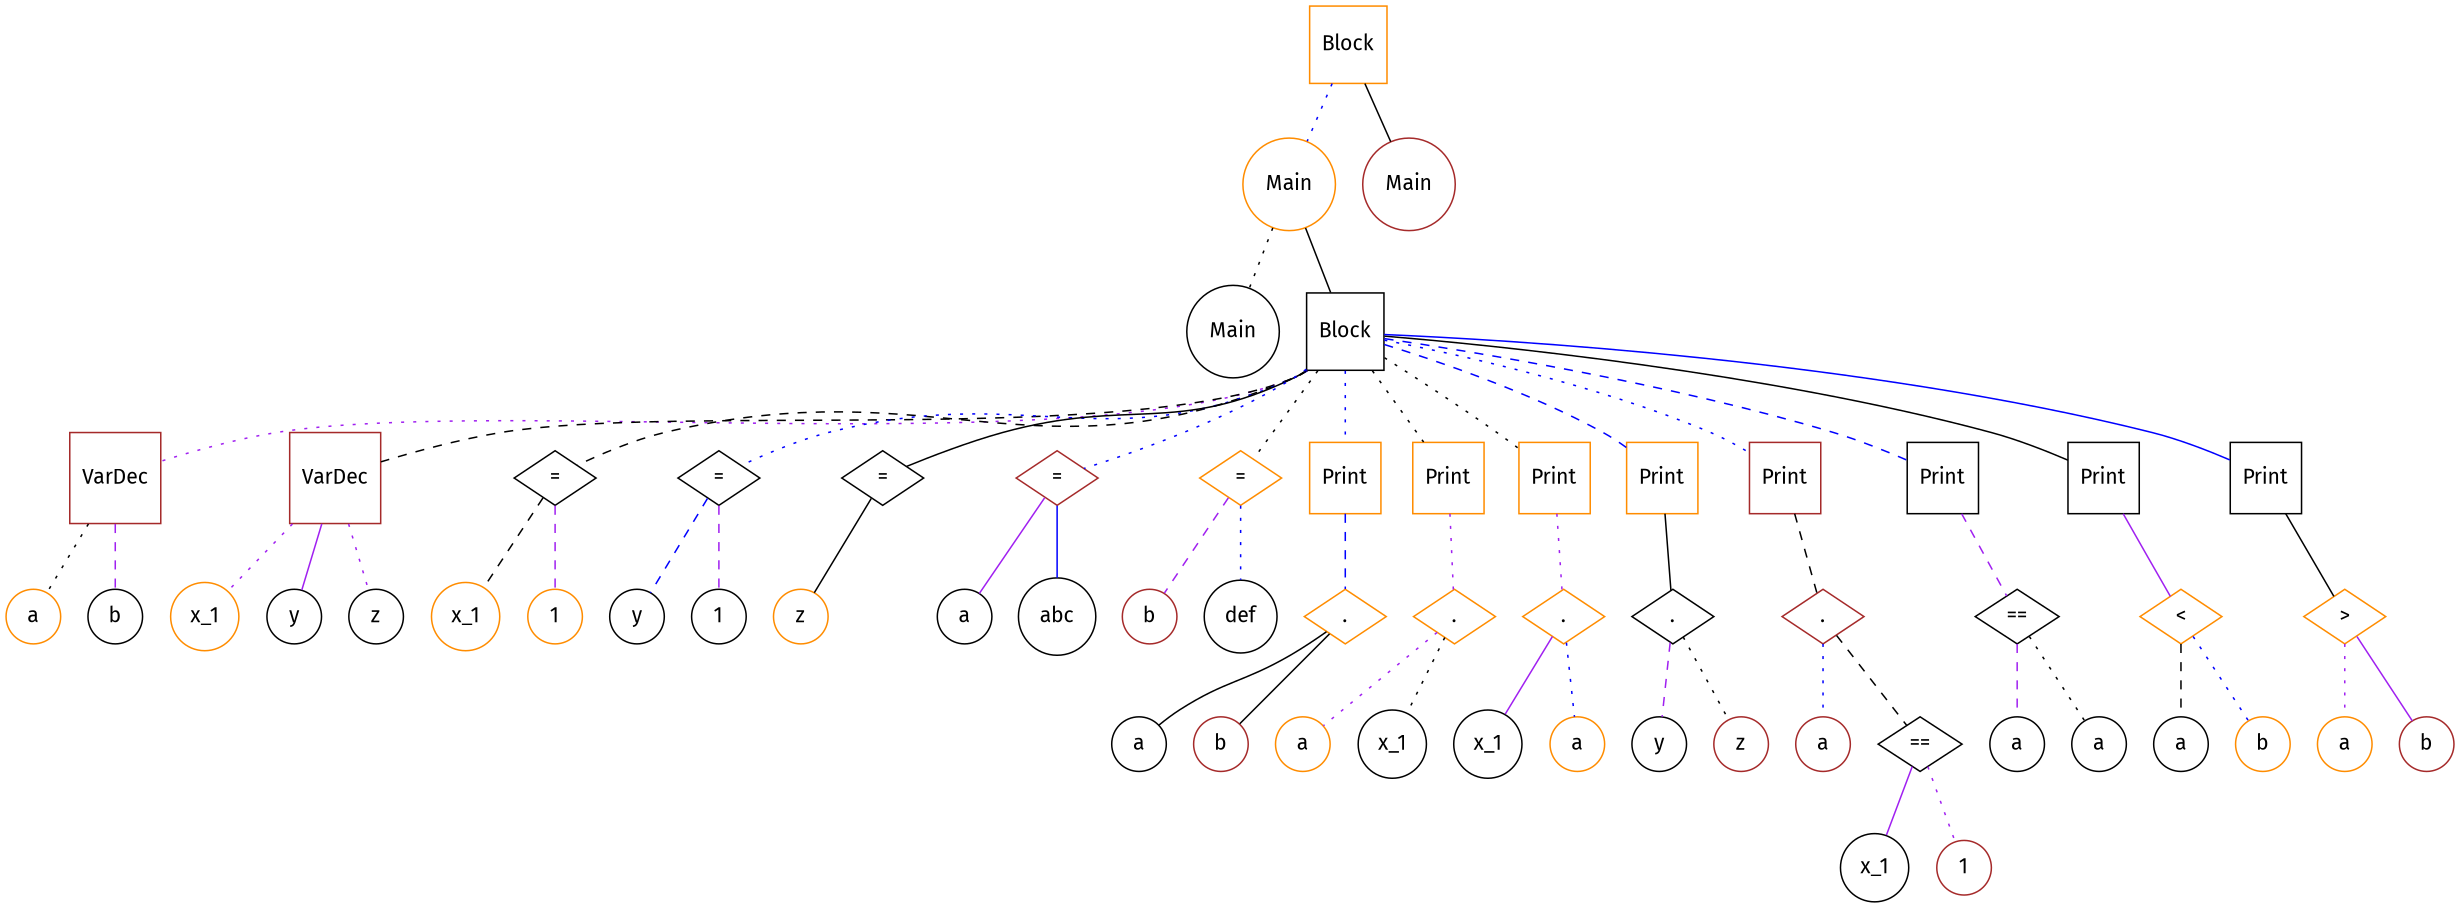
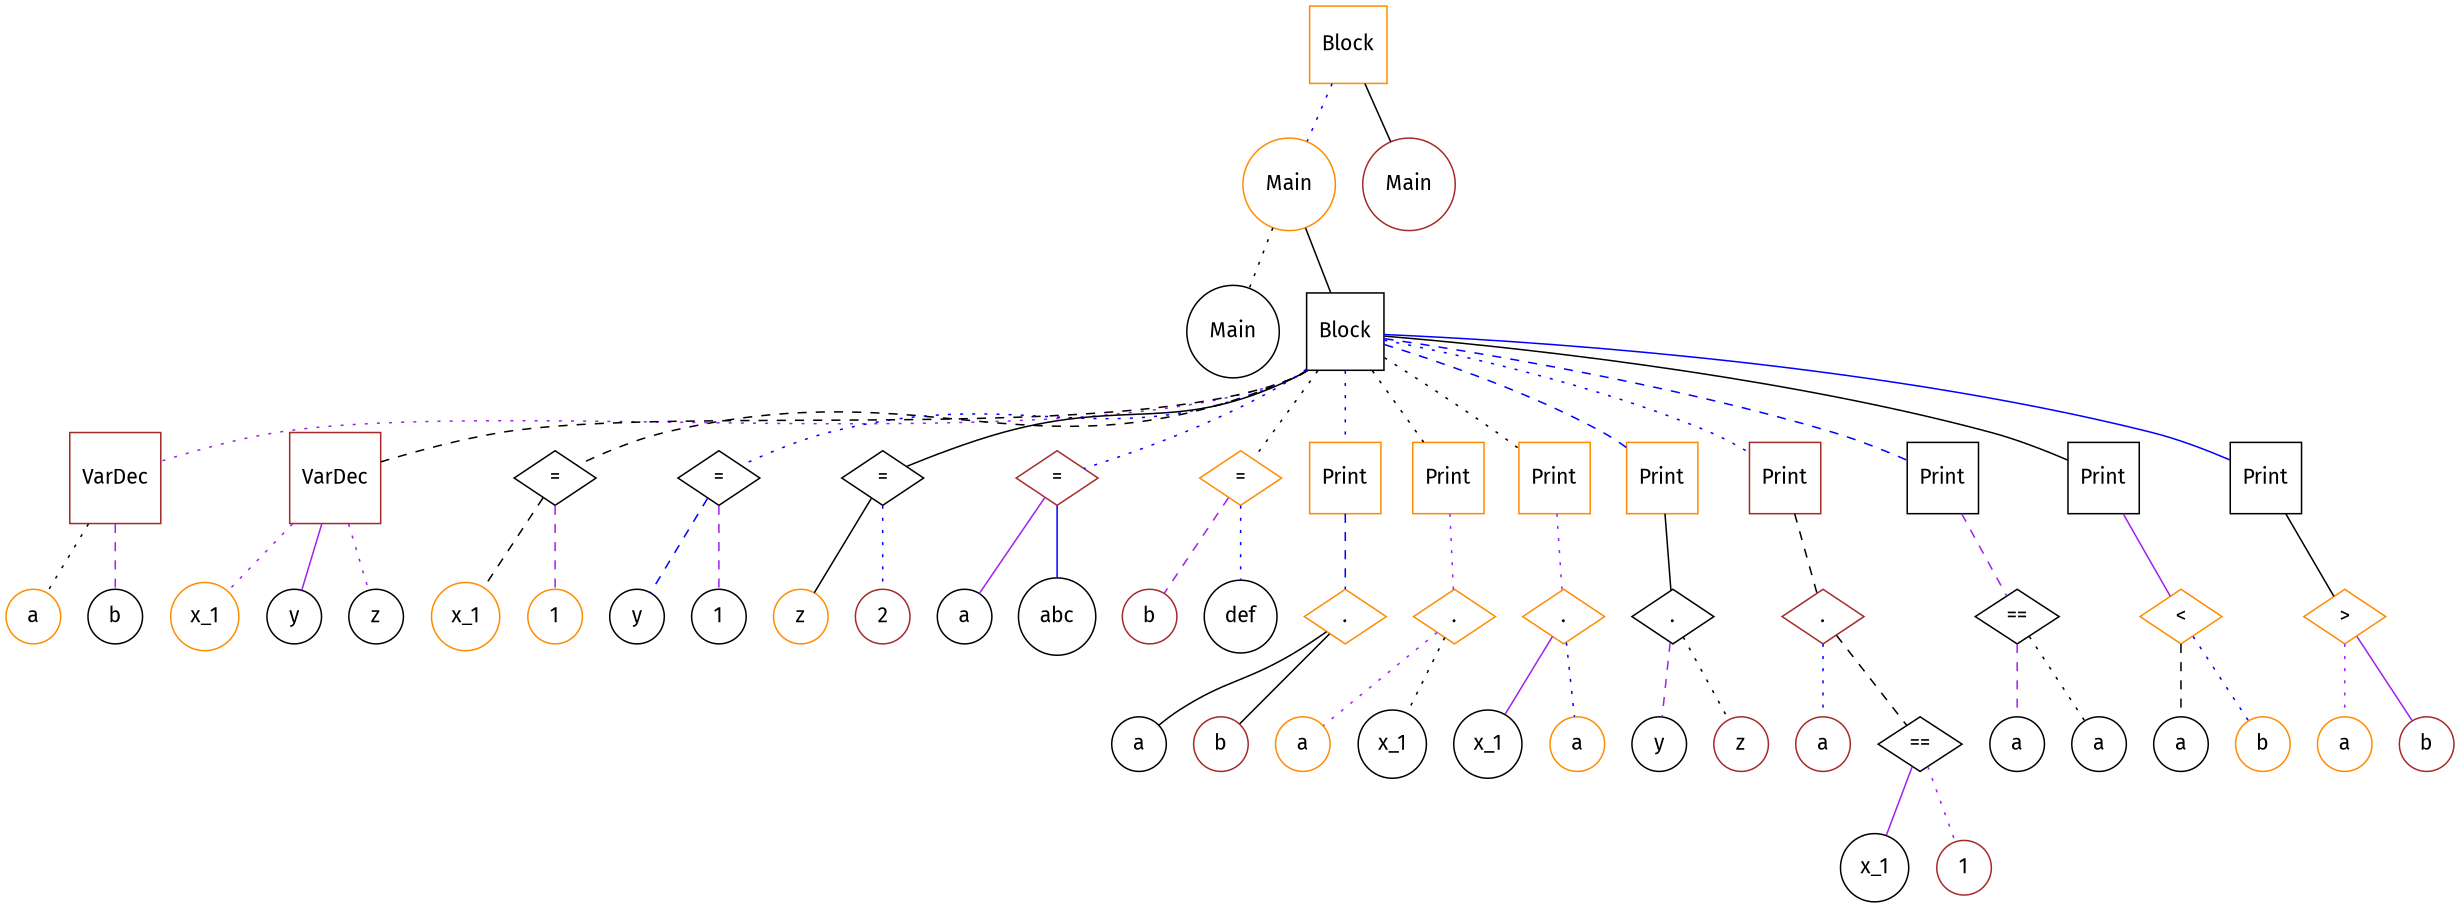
none -> (883, 617)
